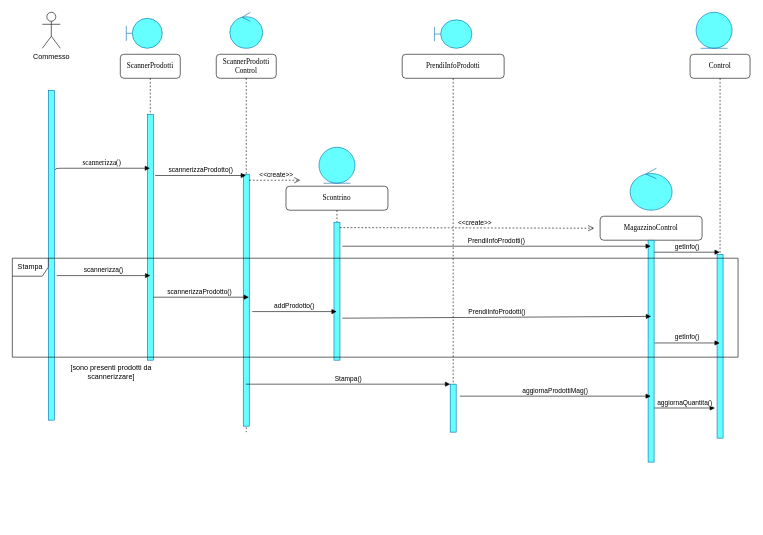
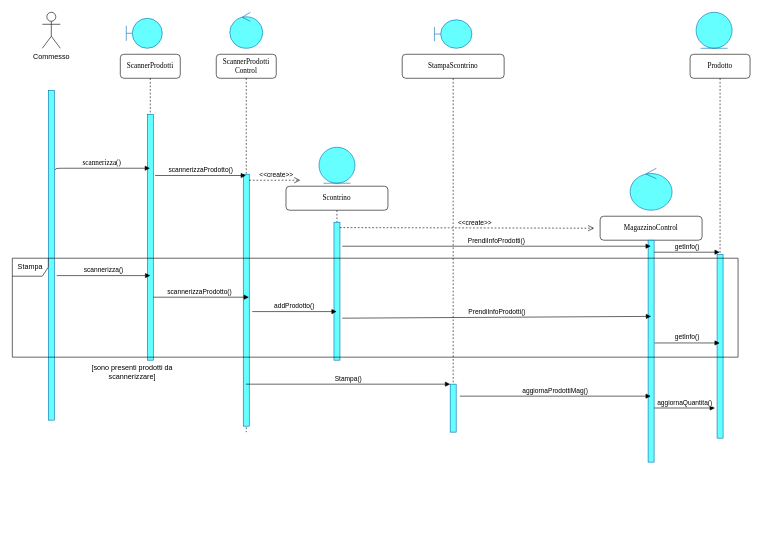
(453, 66) -> (453, 66)
(720, 66) -> (720, 66)
(111, 372) -> (132, 372)
